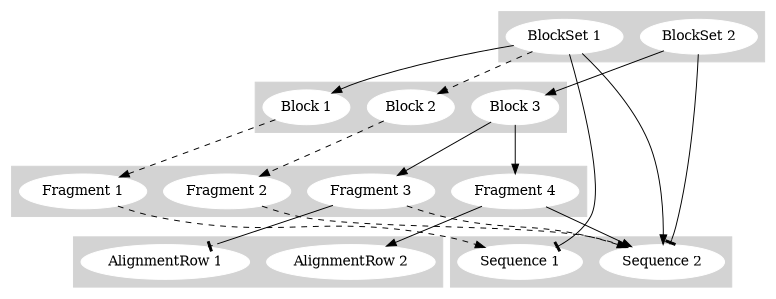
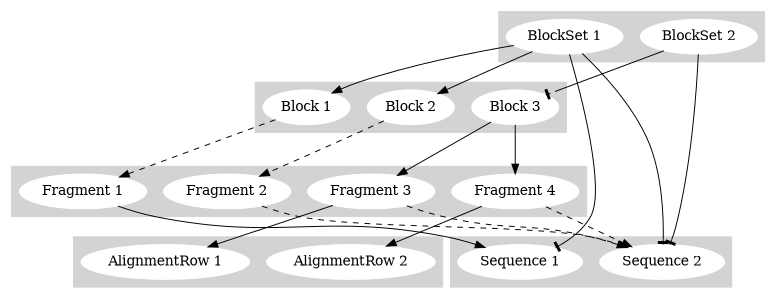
(490, 70) -> (490, 70)
(609, 71) -> (609, 71)
(646, 137) -> (646, 137)
(275, 225) -> (275, 225)
(297, 227) -> (297, 227)
(592, 228) -> (592, 228)
